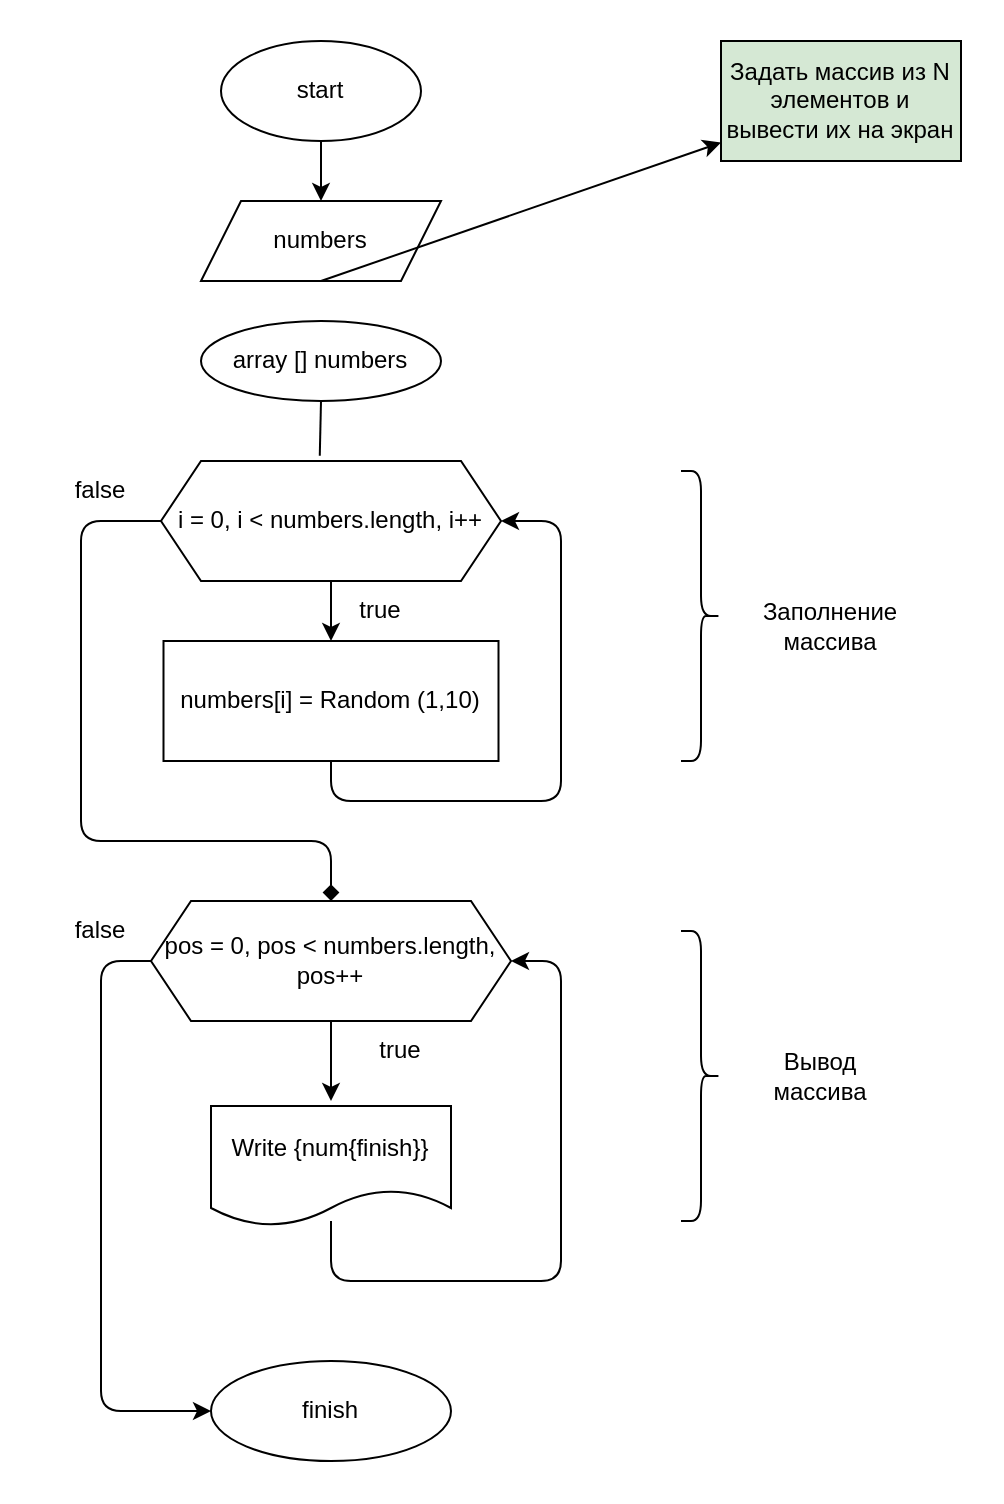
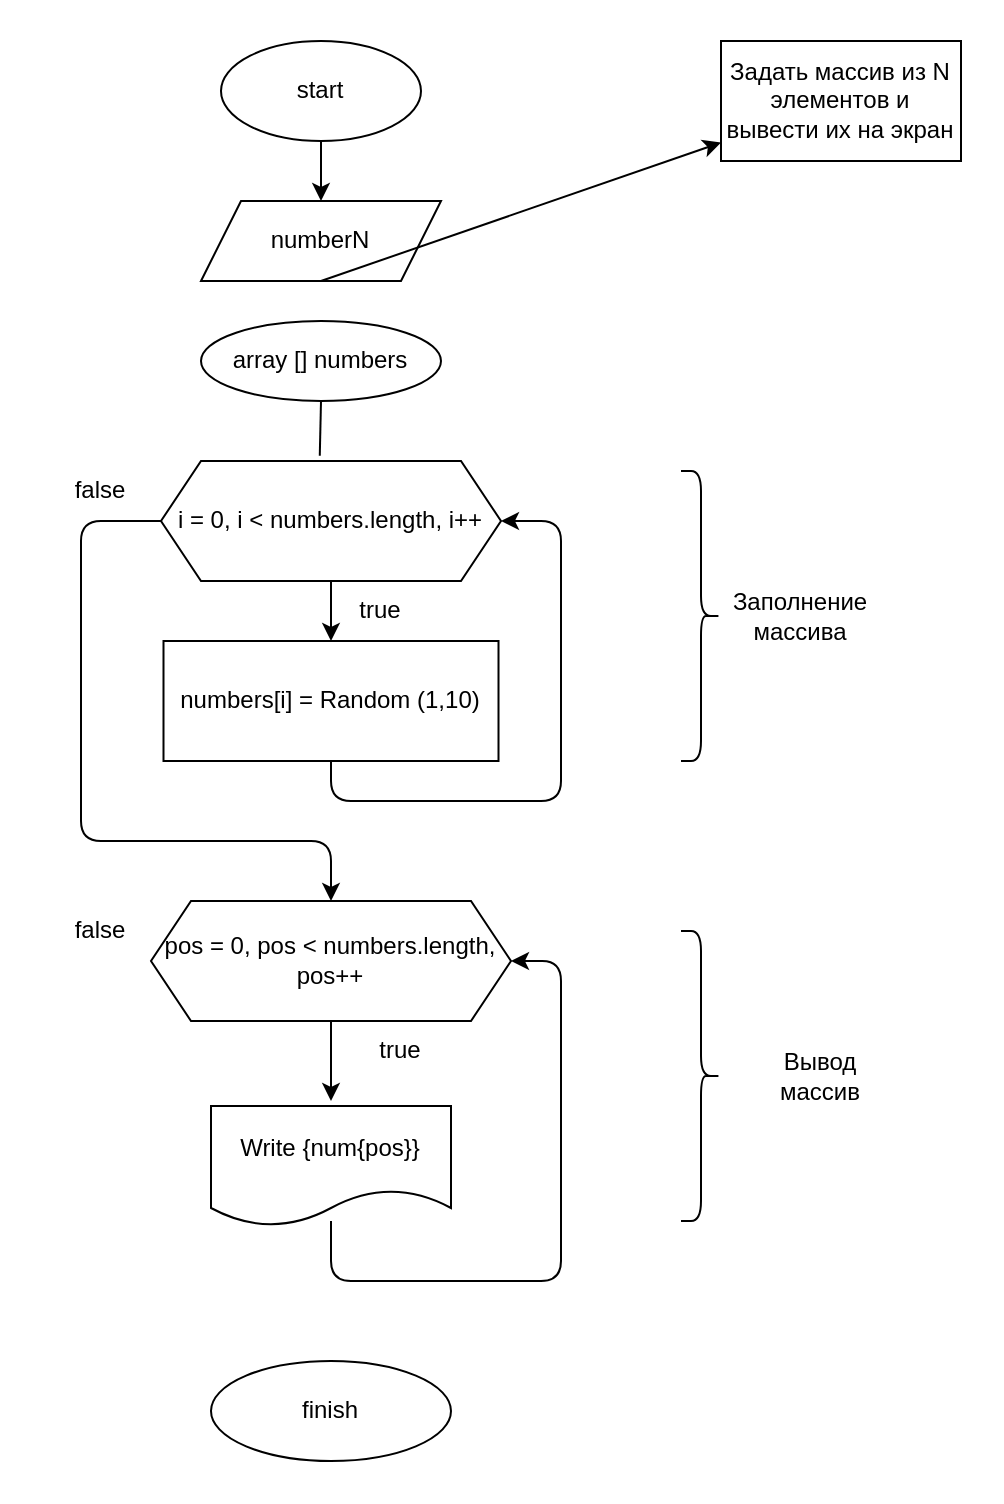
(841, 101) -> (841, 101)
(321, 241) -> (321, 241)
(831, 626) -> (801, 616)
(331, 885) -> (331, 886)
(821, 1077) -> (821, 1077)
(331, 1149) -> (331, 1149)
(101, 1209) -> none
